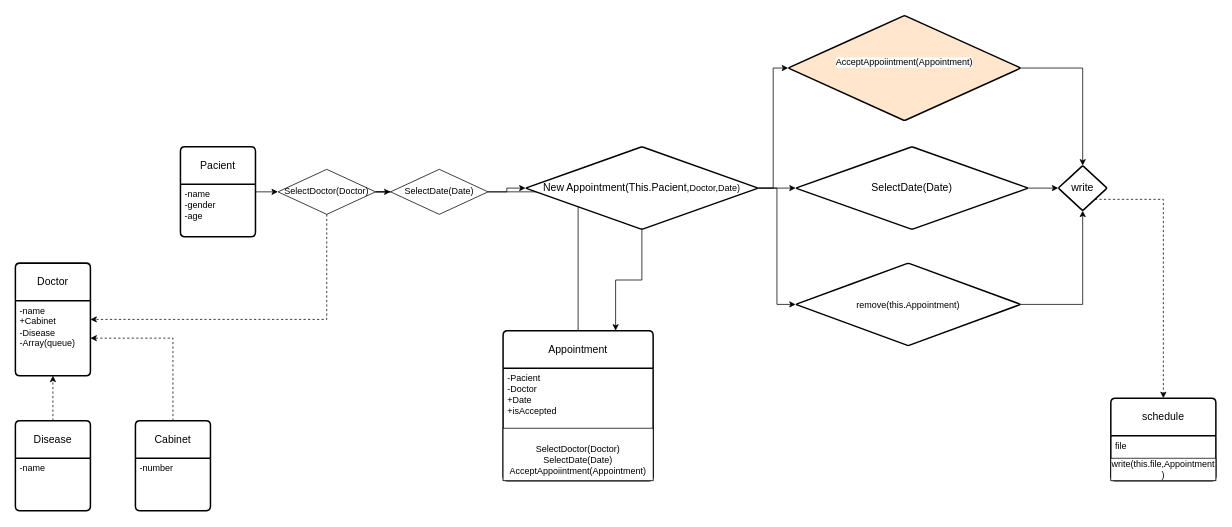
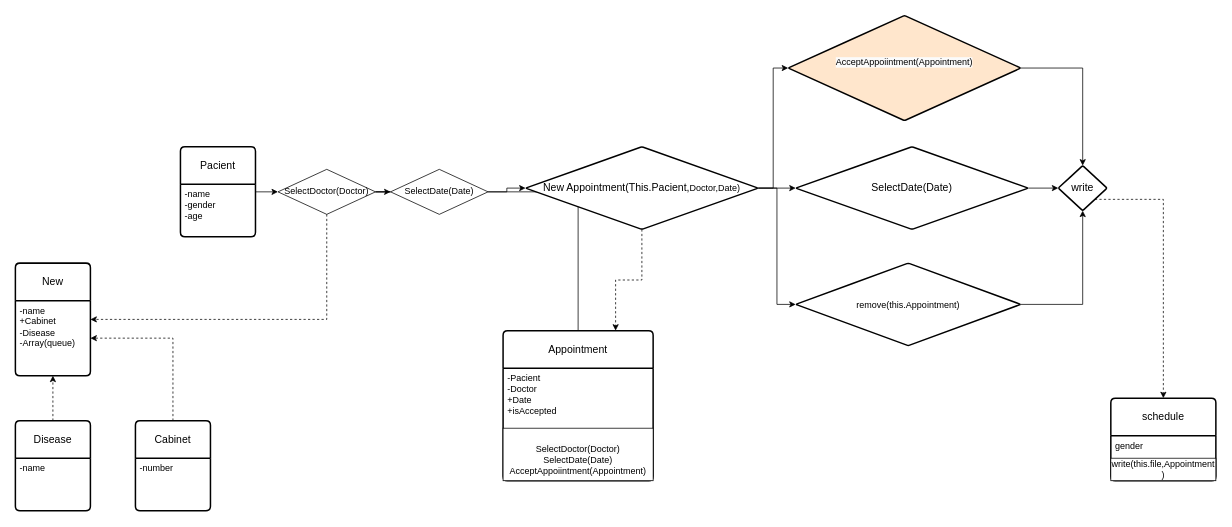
(631, 280) -> (631, 280)
(53, 282) -> (53, 282)
(1123, 446) -> (1130, 446)
